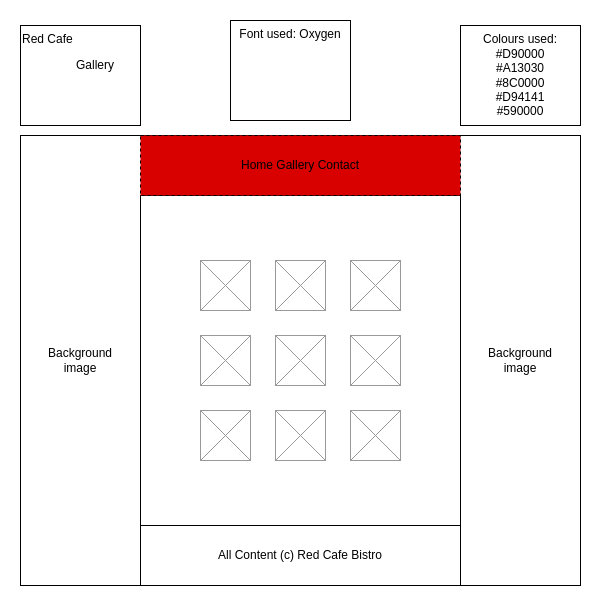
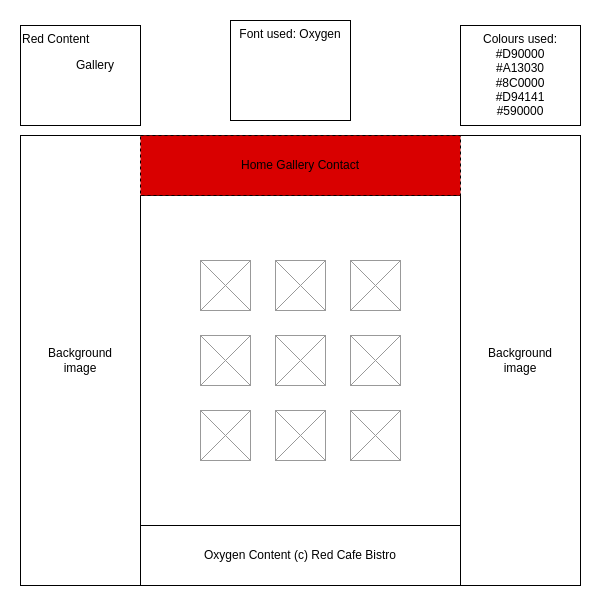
(48, 40) -> (58, 40)
(301, 556) -> (301, 556)
